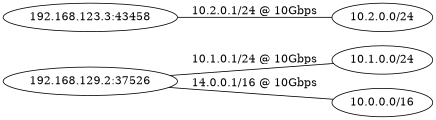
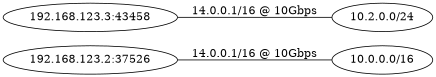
(255, 11) -> (255, 11)
(382, 60) -> none
(90, 81) -> (90, 60)
